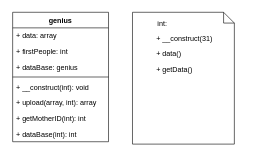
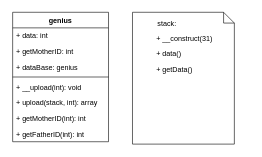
(140, 17) -> (145, 17)
(39, 36) -> (34, 36)
(46, 52) -> (48, 52)
(59, 88) -> (52, 88)
(63, 103) -> (63, 103)
(51, 134) -> (57, 134)
